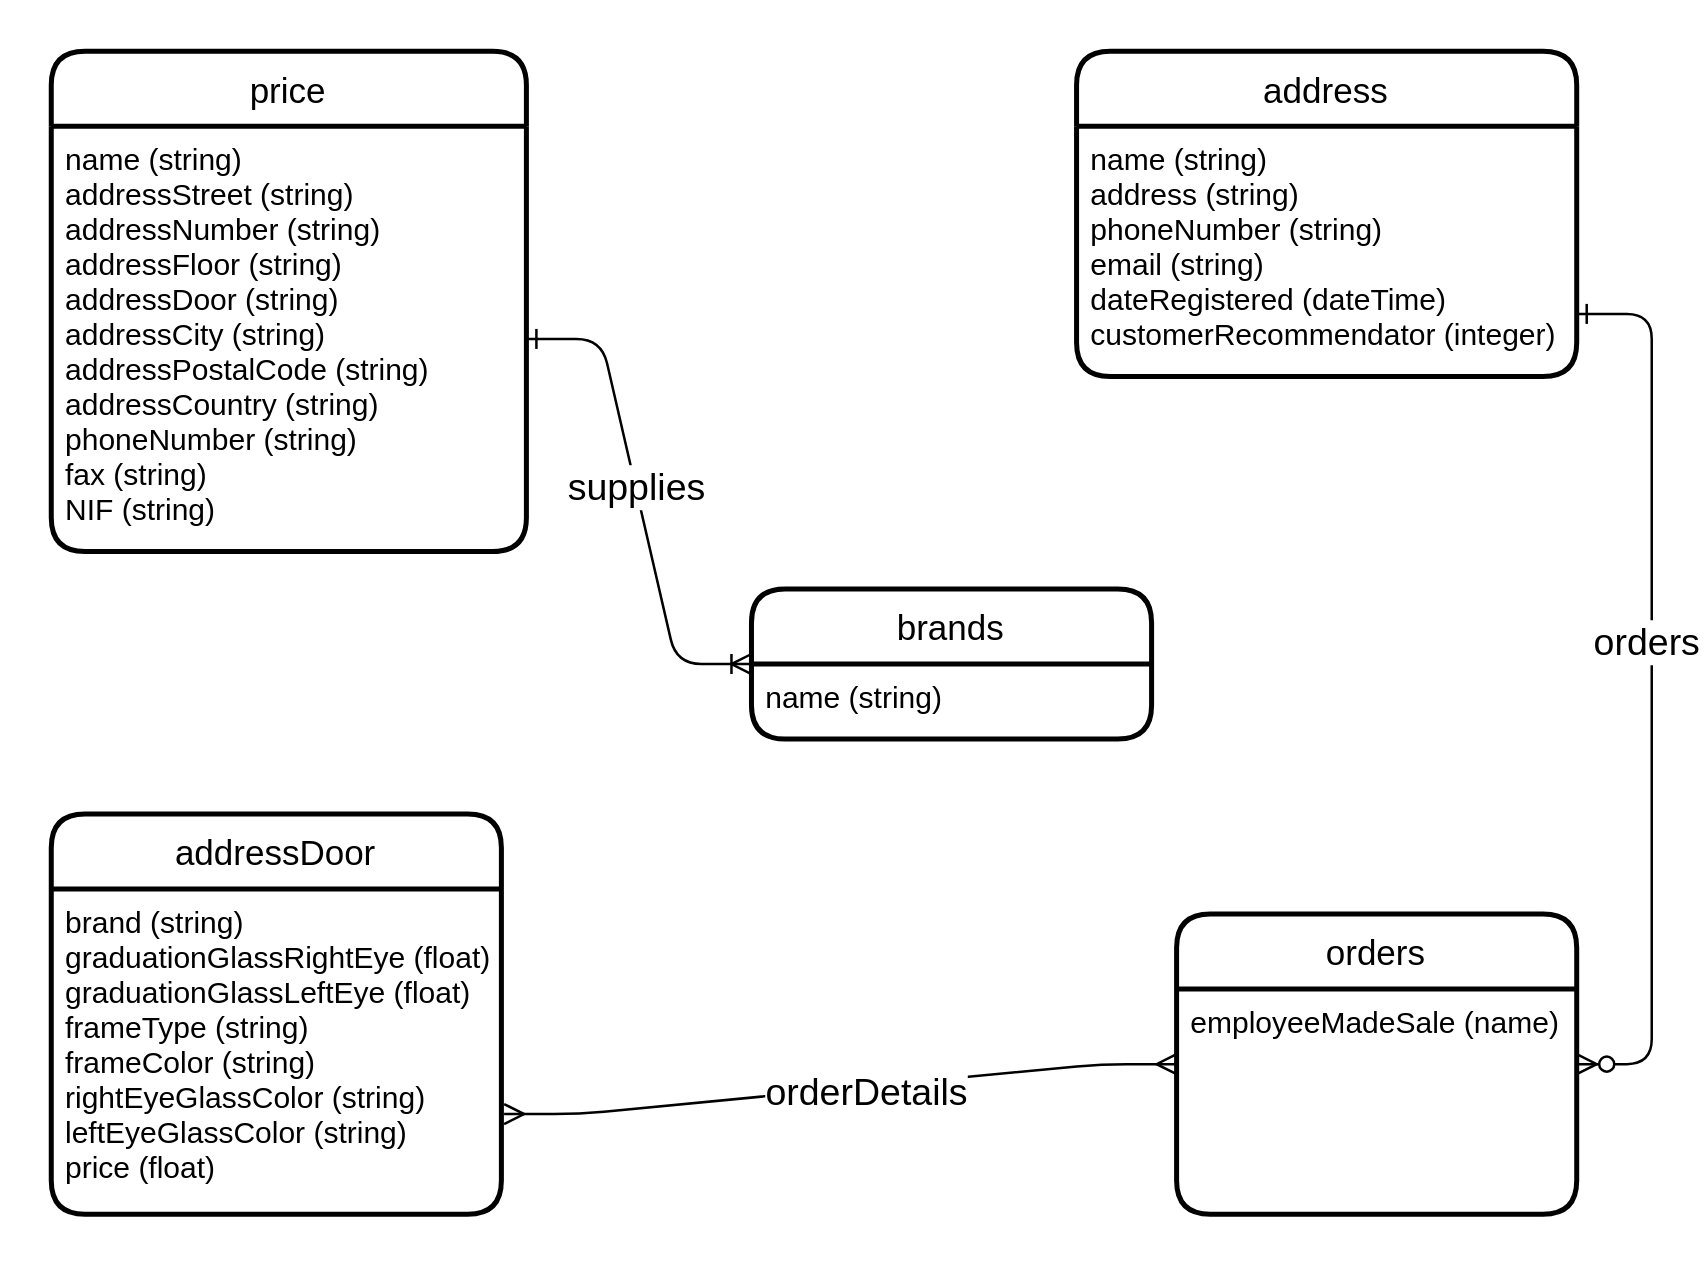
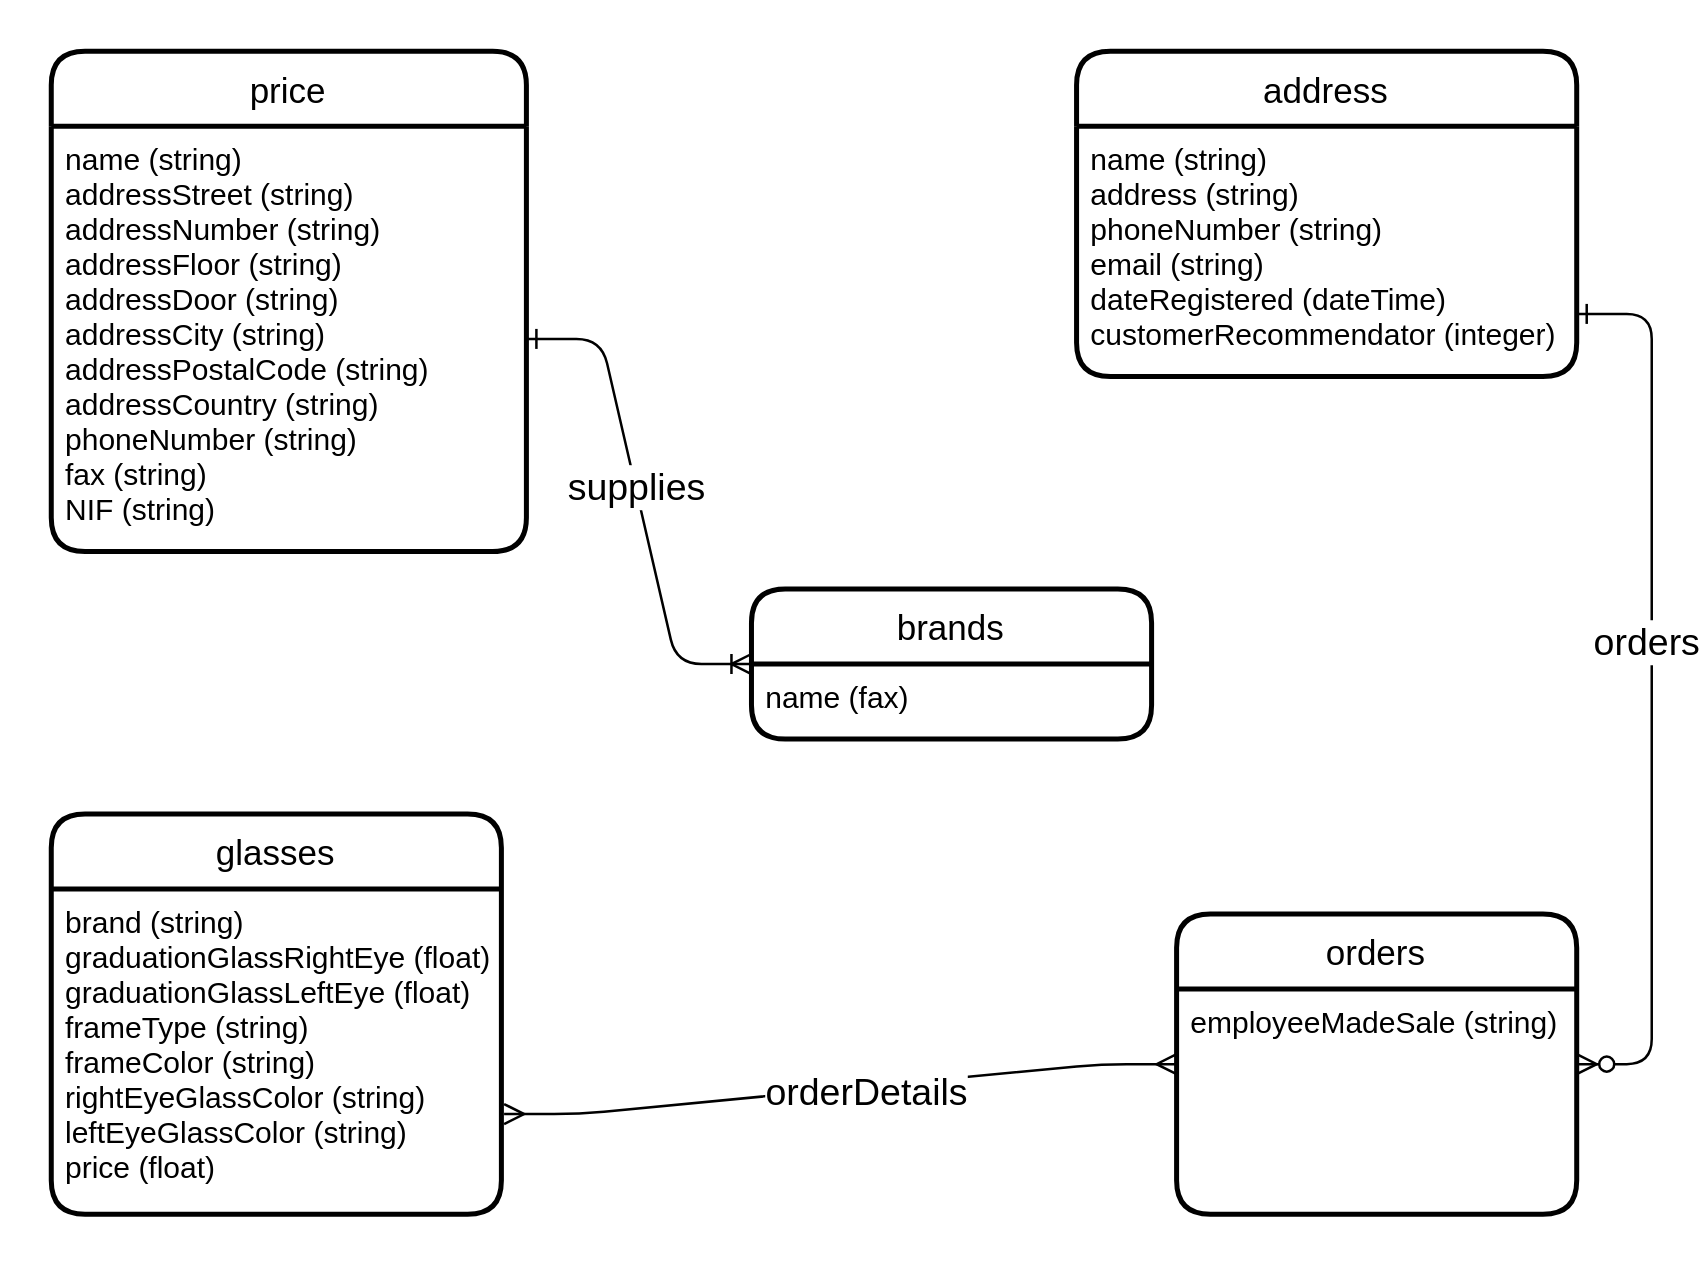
(866, 698) -> (845, 698)
(275, 853) -> (275, 853)
(1372, 1023) -> (1384, 1023)
